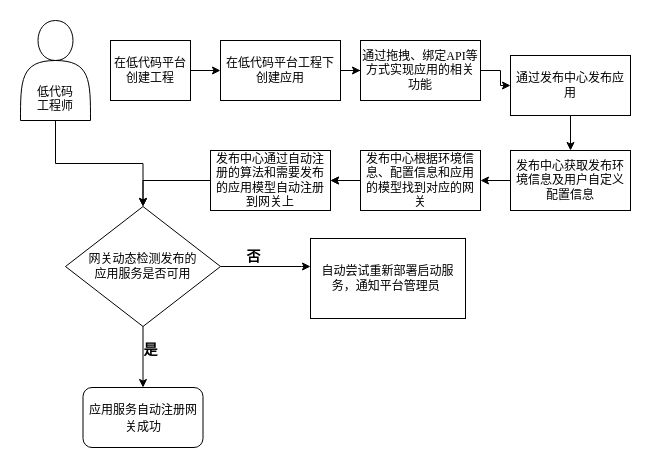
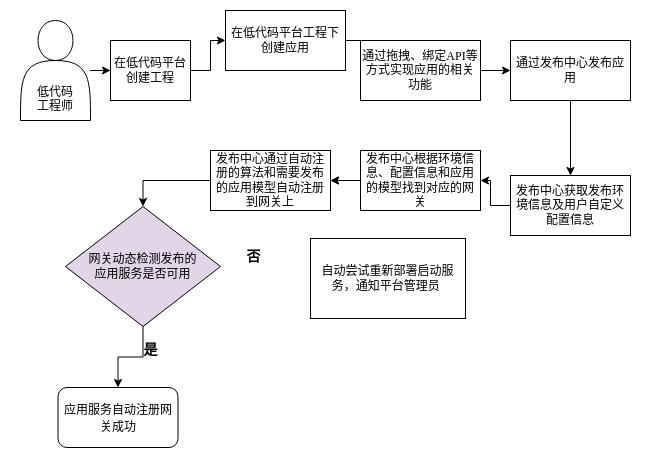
(281, 71) -> (286, 41)
(571, 86) -> (571, 71)
(85, 164) -> (105, 71)
(571, 181) -> (571, 206)
(143, 267) -> (143, 267)
(262, 267) -> none
(143, 418) -> (118, 418)
